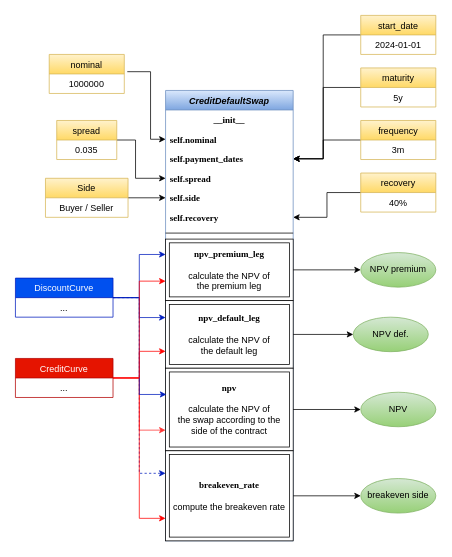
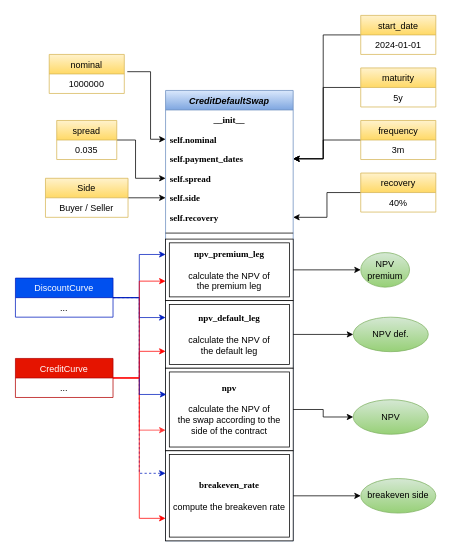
(398, 270) -> (385, 270)
(398, 409) -> (390, 417)
